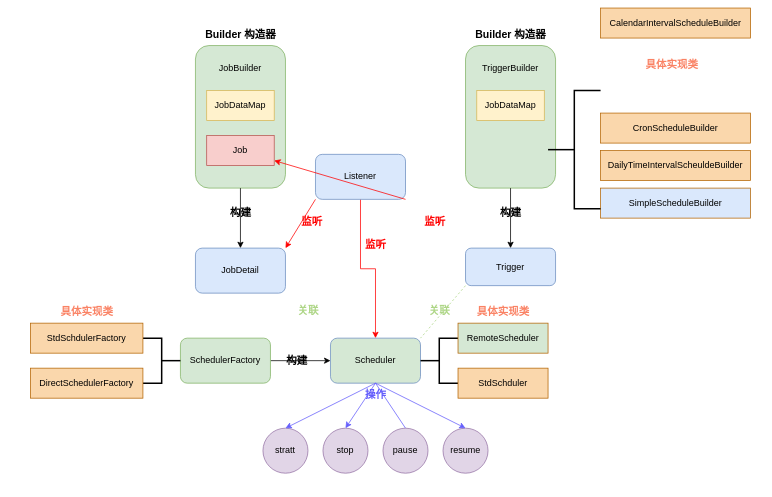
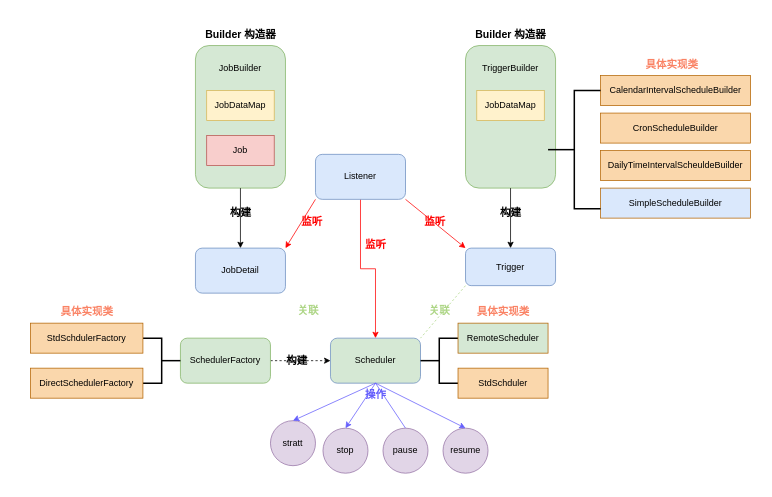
(675, 23) -> (675, 90)
(342, 180) -> (434, 222)
(284, 360) -> (284, 360)
(285, 450) -> (293, 443)
